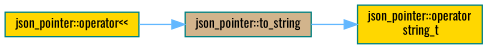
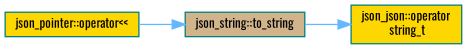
(248, 24) -> (245, 24)
(420, 24) -> (406, 24)
